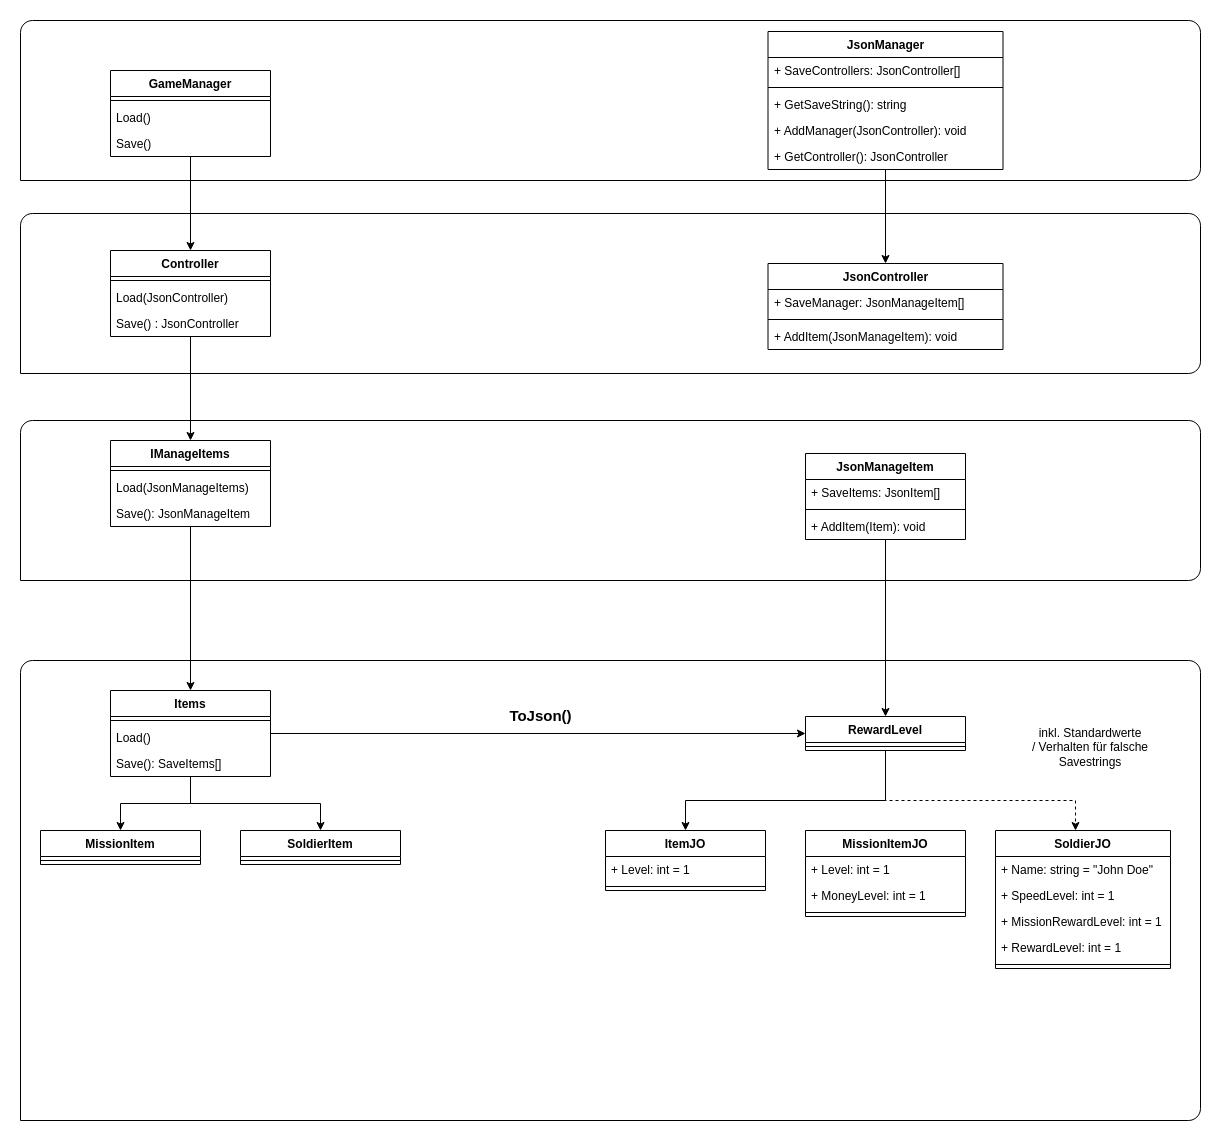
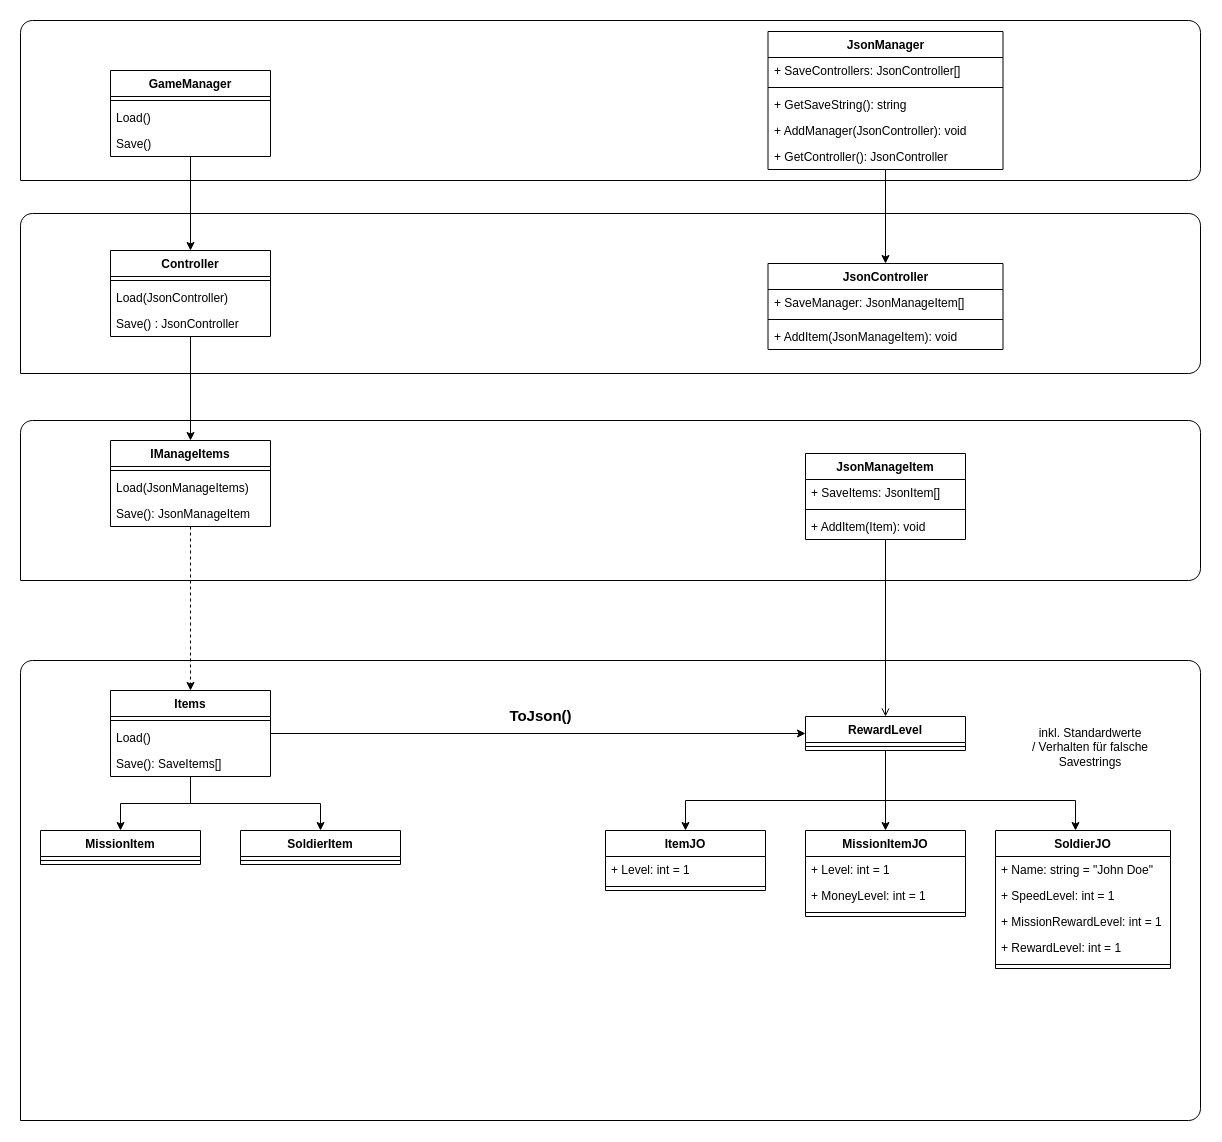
(191, 606) -> (191, 606)
(886, 708) -> (886, 709)
(993, 801) -> (993, 801)
none -> (886, 813)
